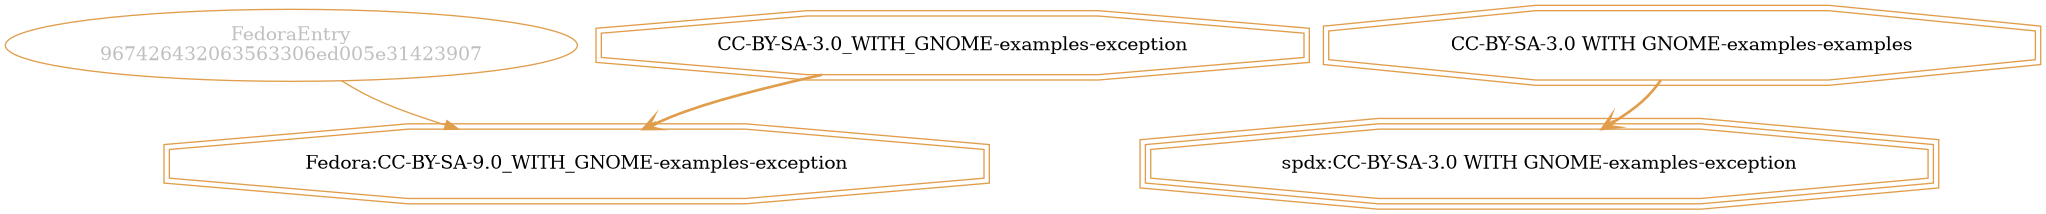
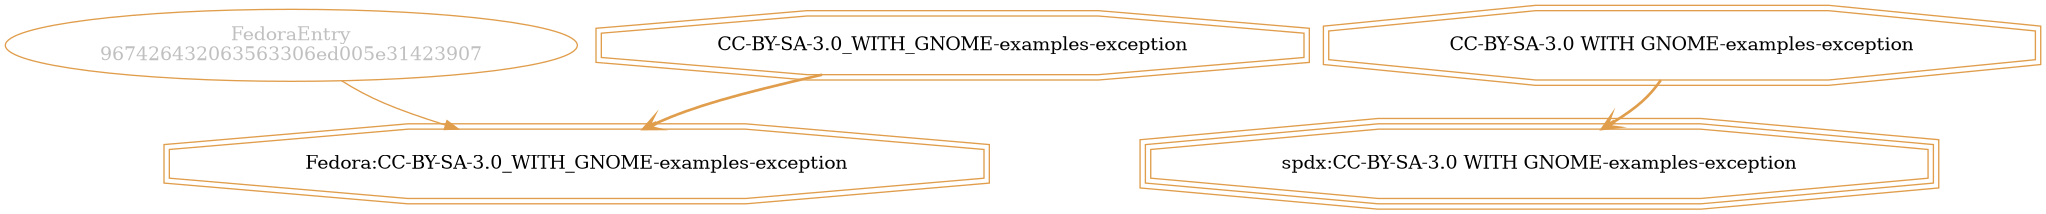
(1682, 45) -> (1682, 45)
(577, 164) -> (577, 164)
